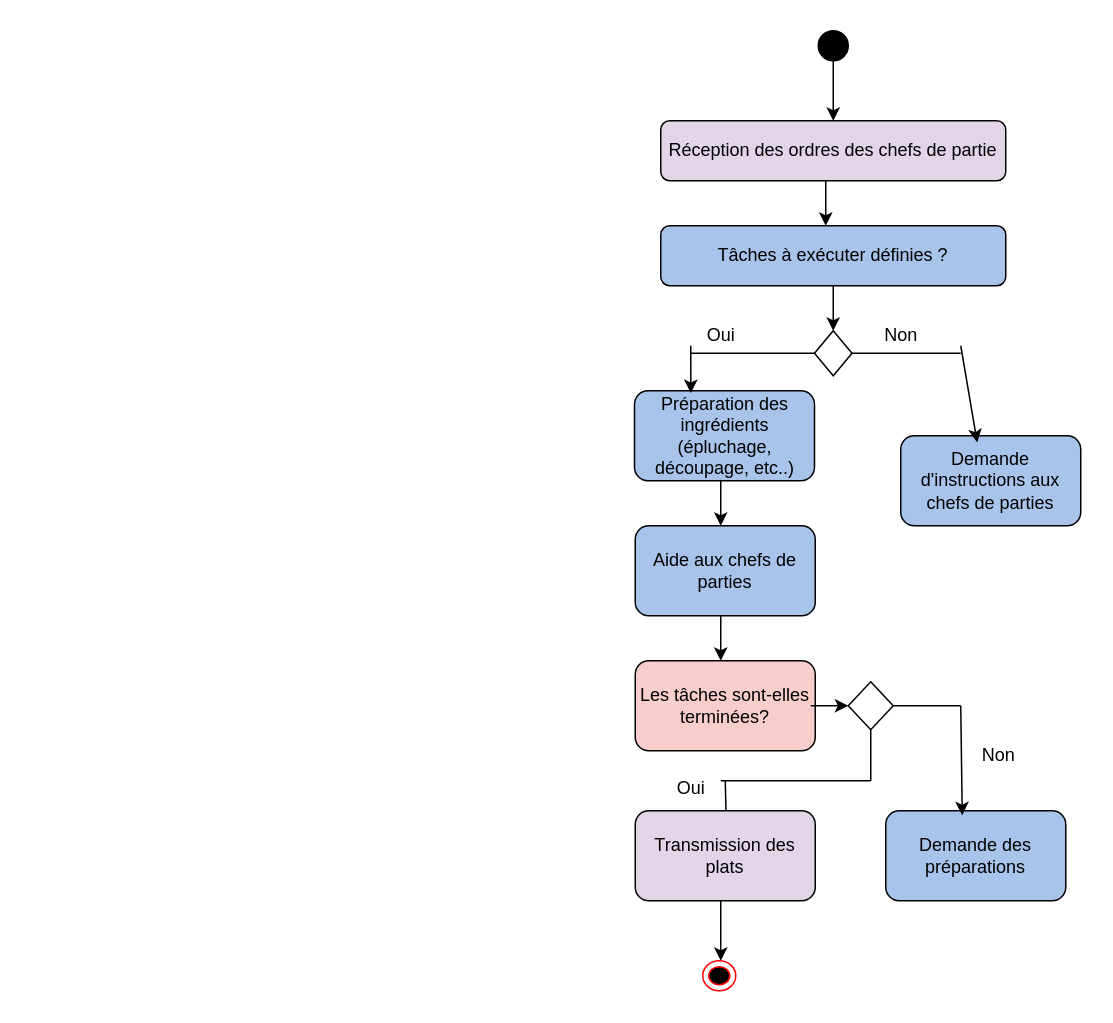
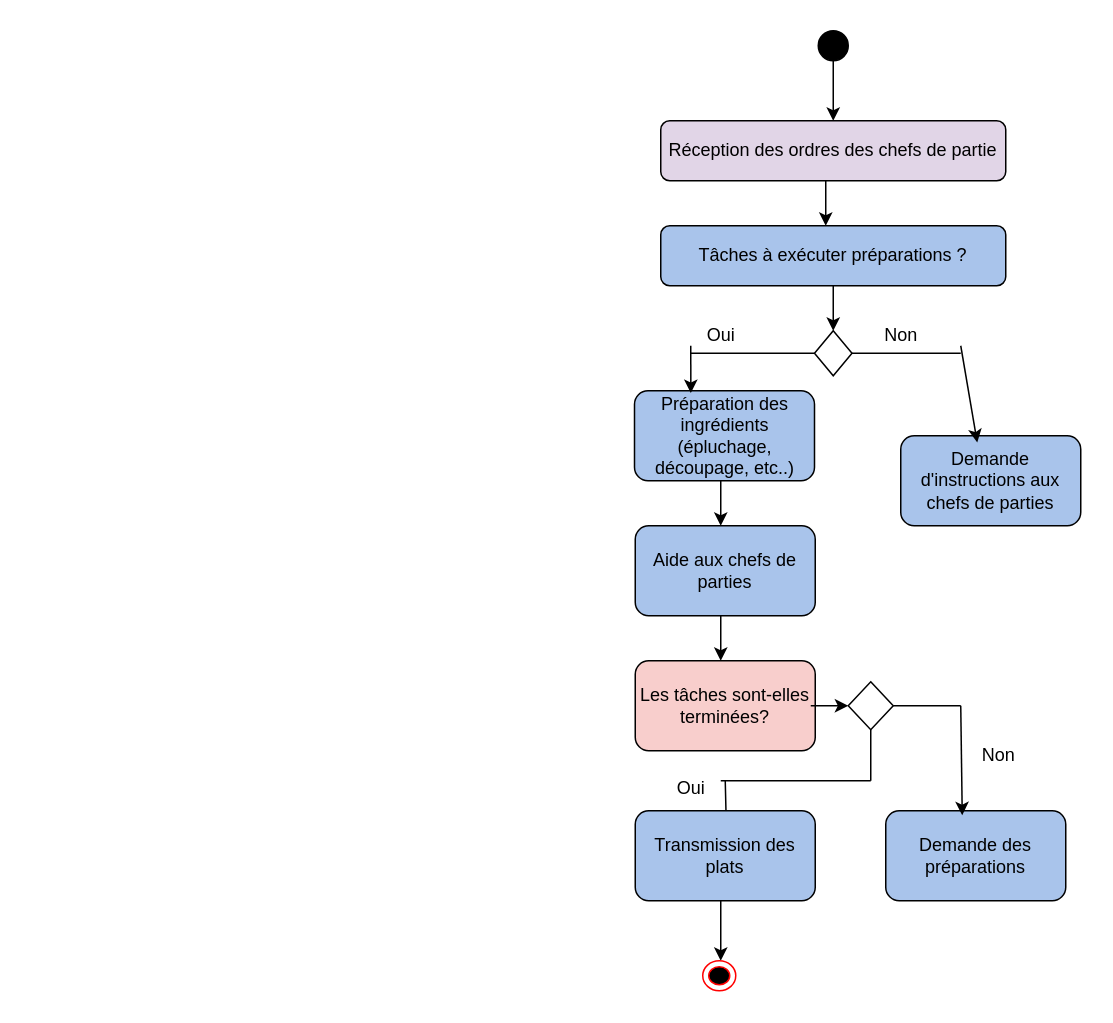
(833, 256) -> (833, 256)
(725, 856) -> (725, 856)
